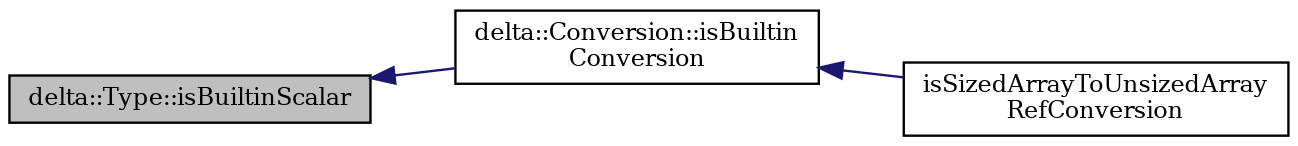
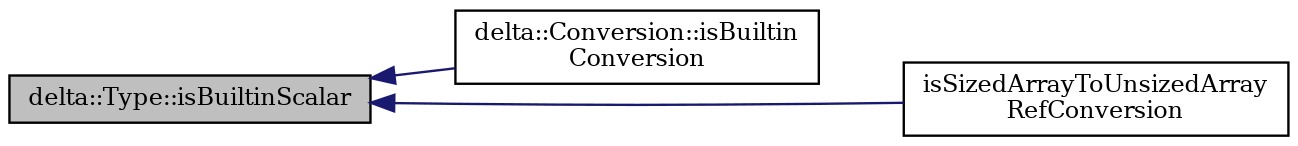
(873, 74) -> (649, 105)
